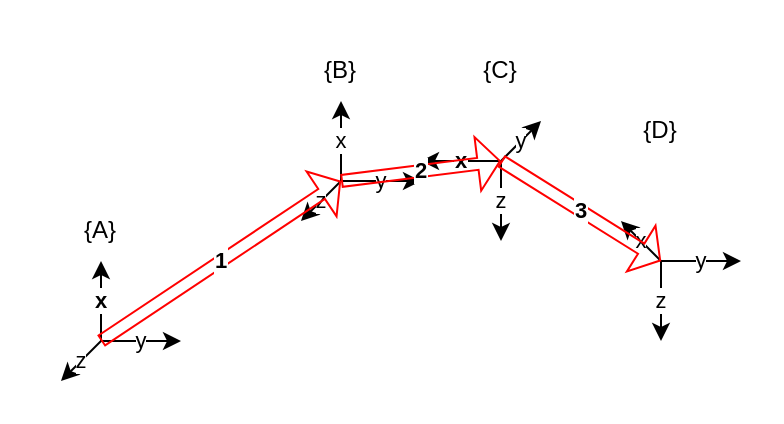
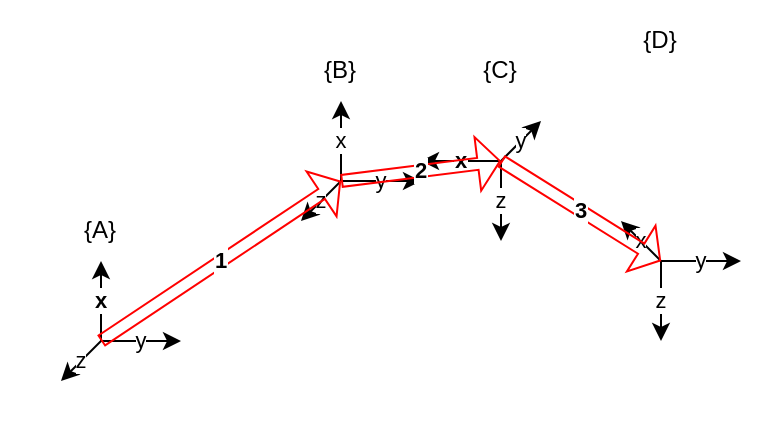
(661, 131) -> (661, 41)
